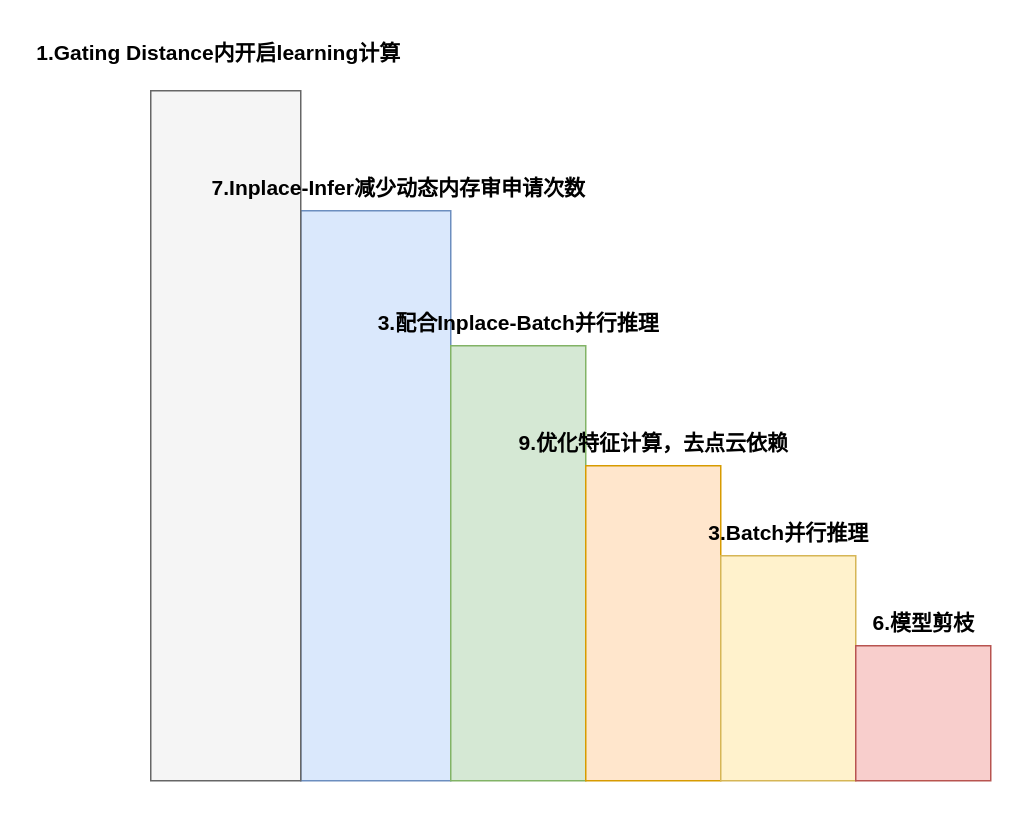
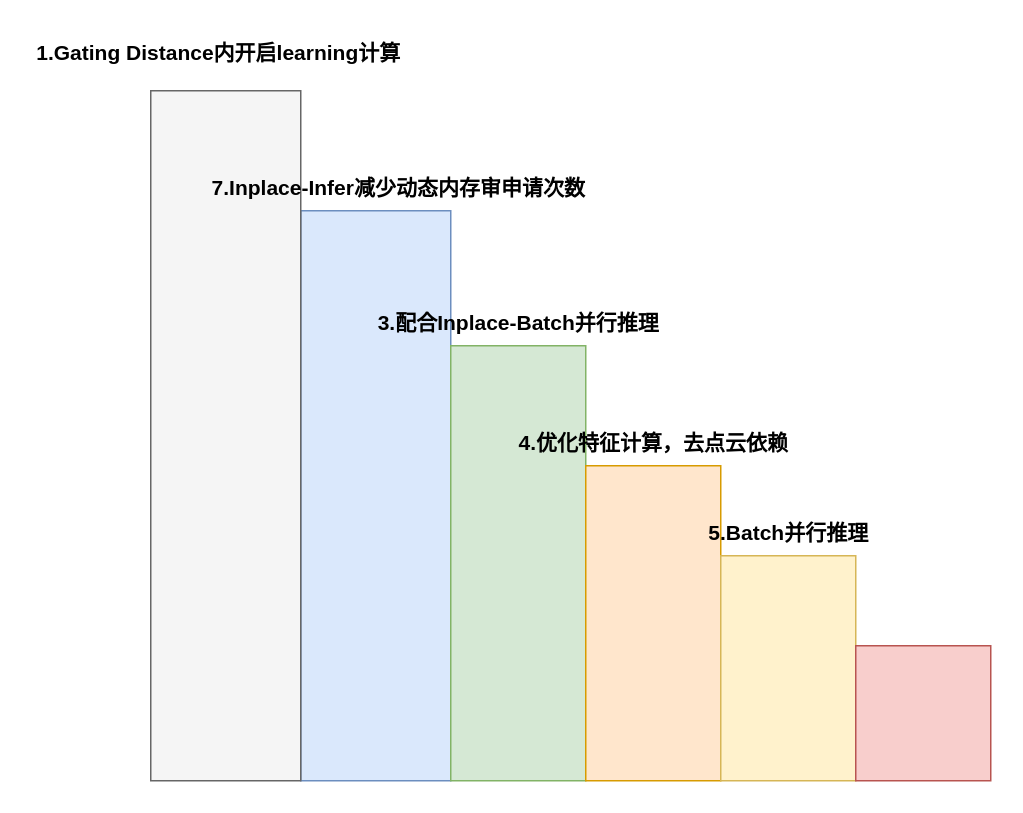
(654, 443) -> (654, 443)
(789, 533) -> (789, 533)
(923, 623) -> none
